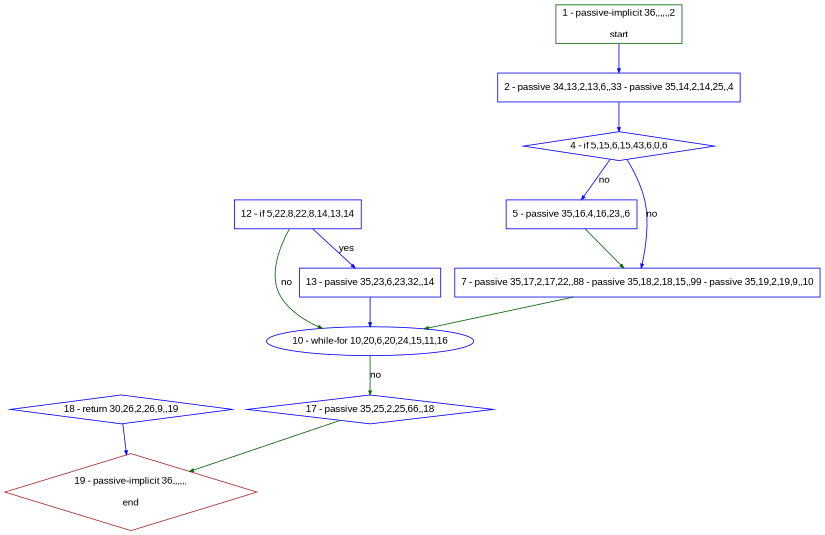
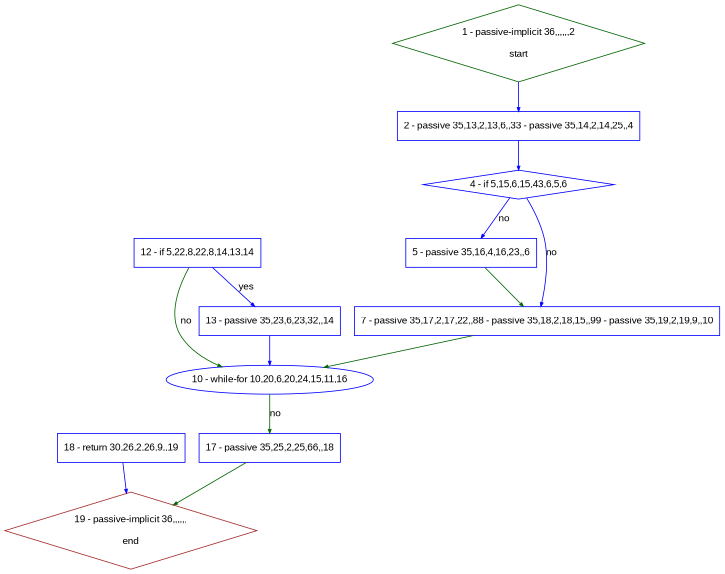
(619, 24) -> (519, 43)
(619, 88) -> (519, 126)
(619, 146) -> (519, 185)
(121, 409) -> (121, 448)
(370, 409) -> (270, 448)
